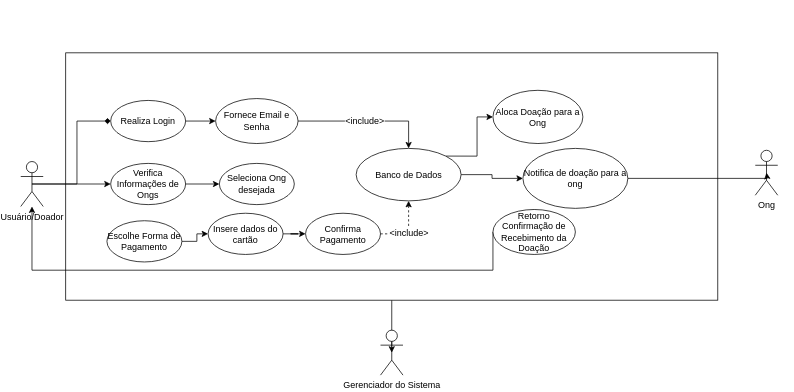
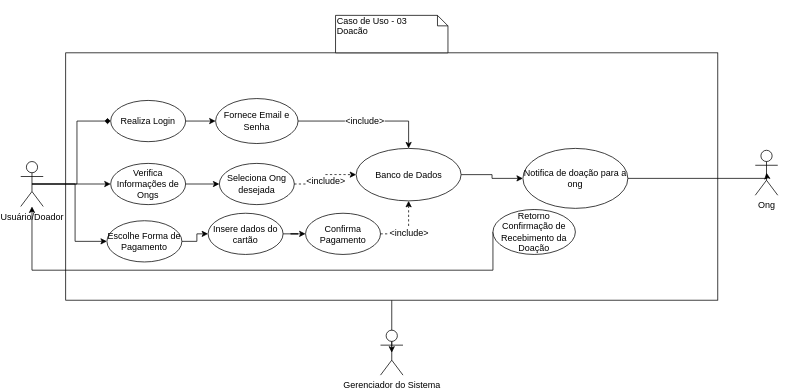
none -> (392, 34)
(479, 117) -> none
(538, 117) -> none
none -> (325, 176)
none -> (87, 242)
